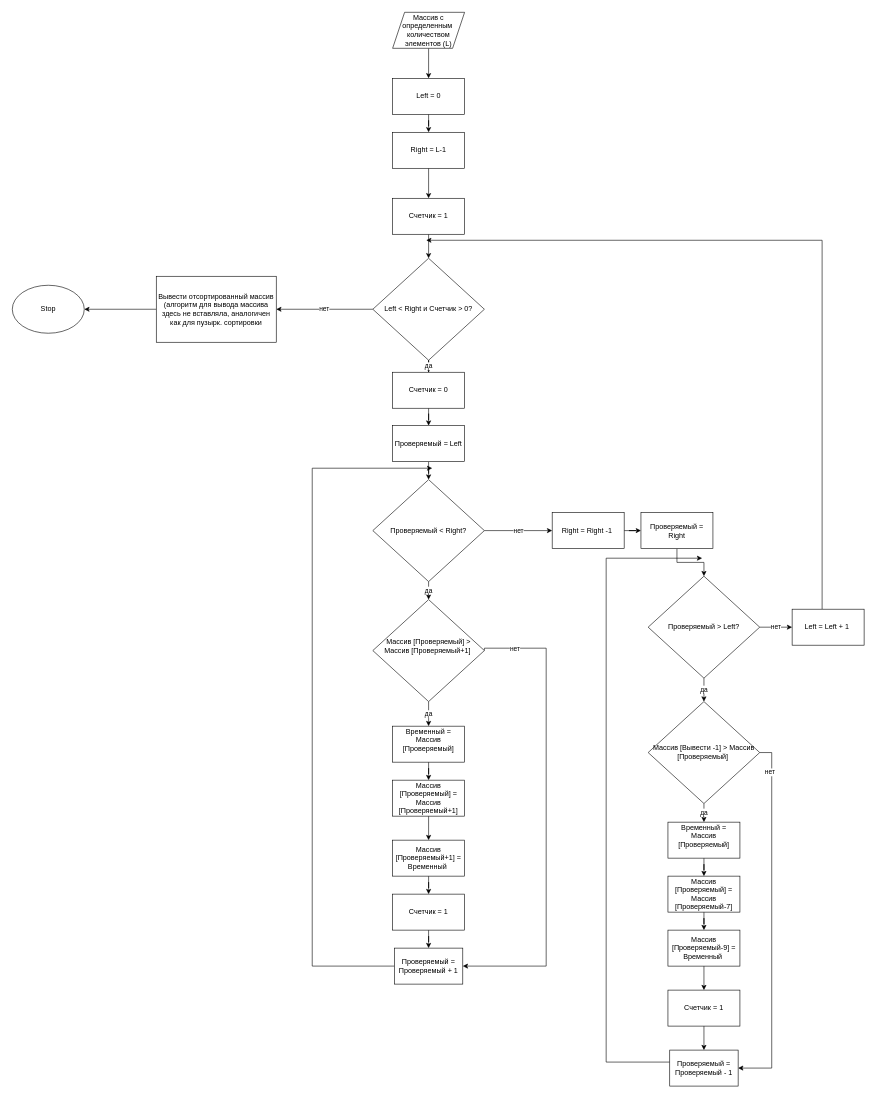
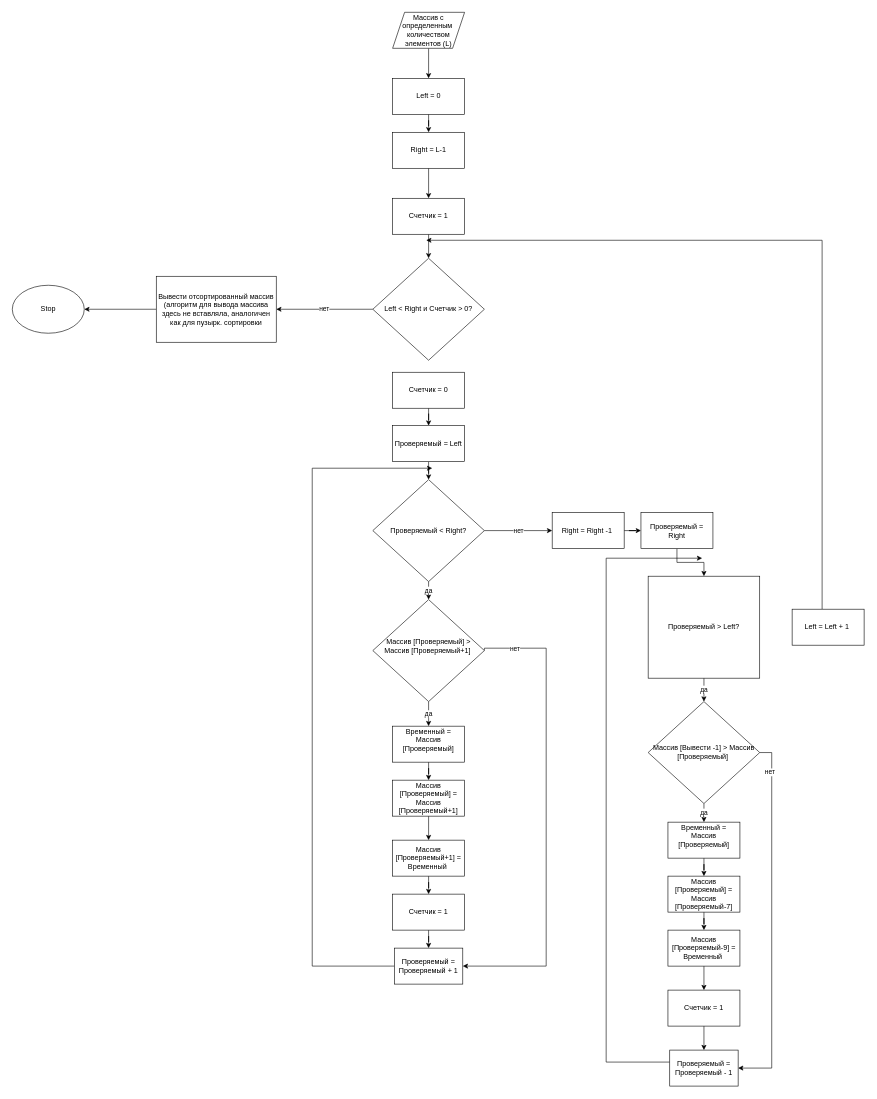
(429, 368) -> none
(704, 627) -> (704, 627)
(778, 627) -> none
